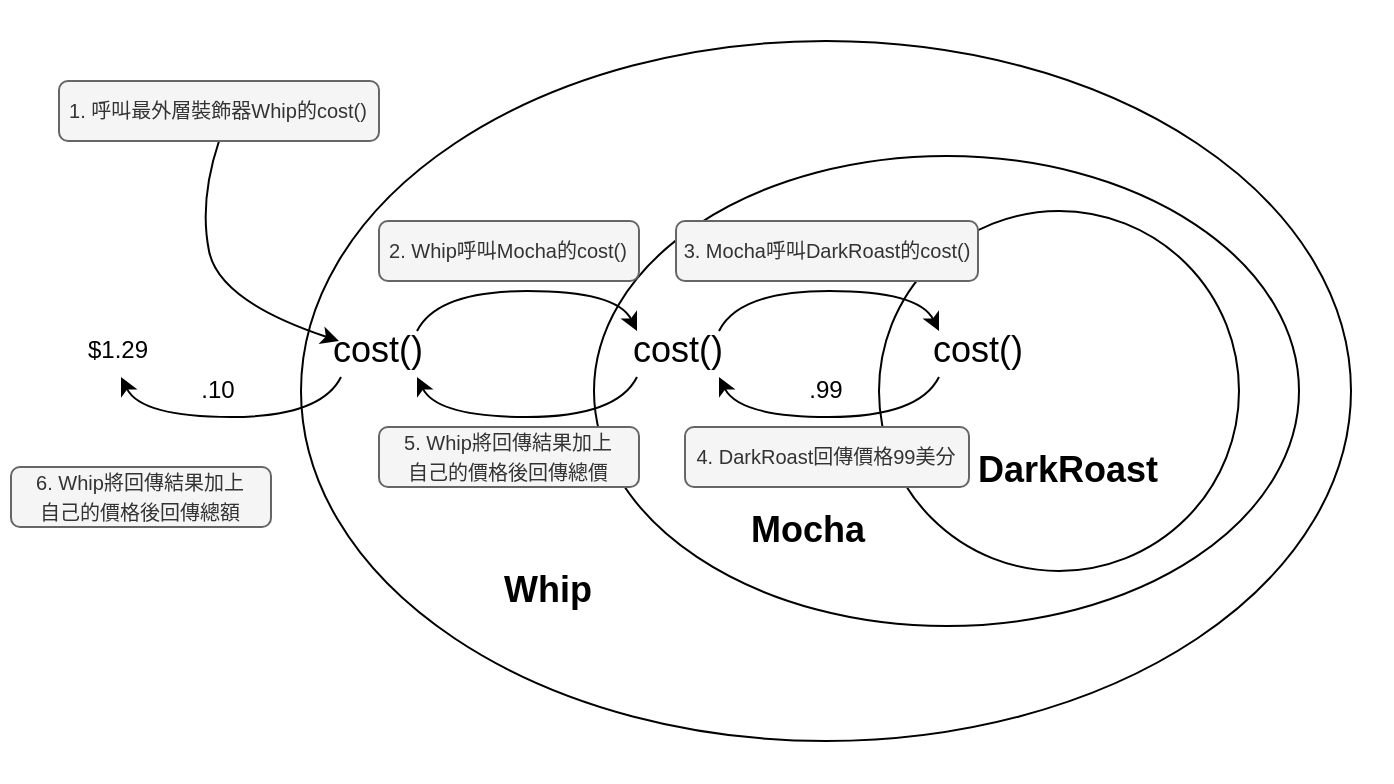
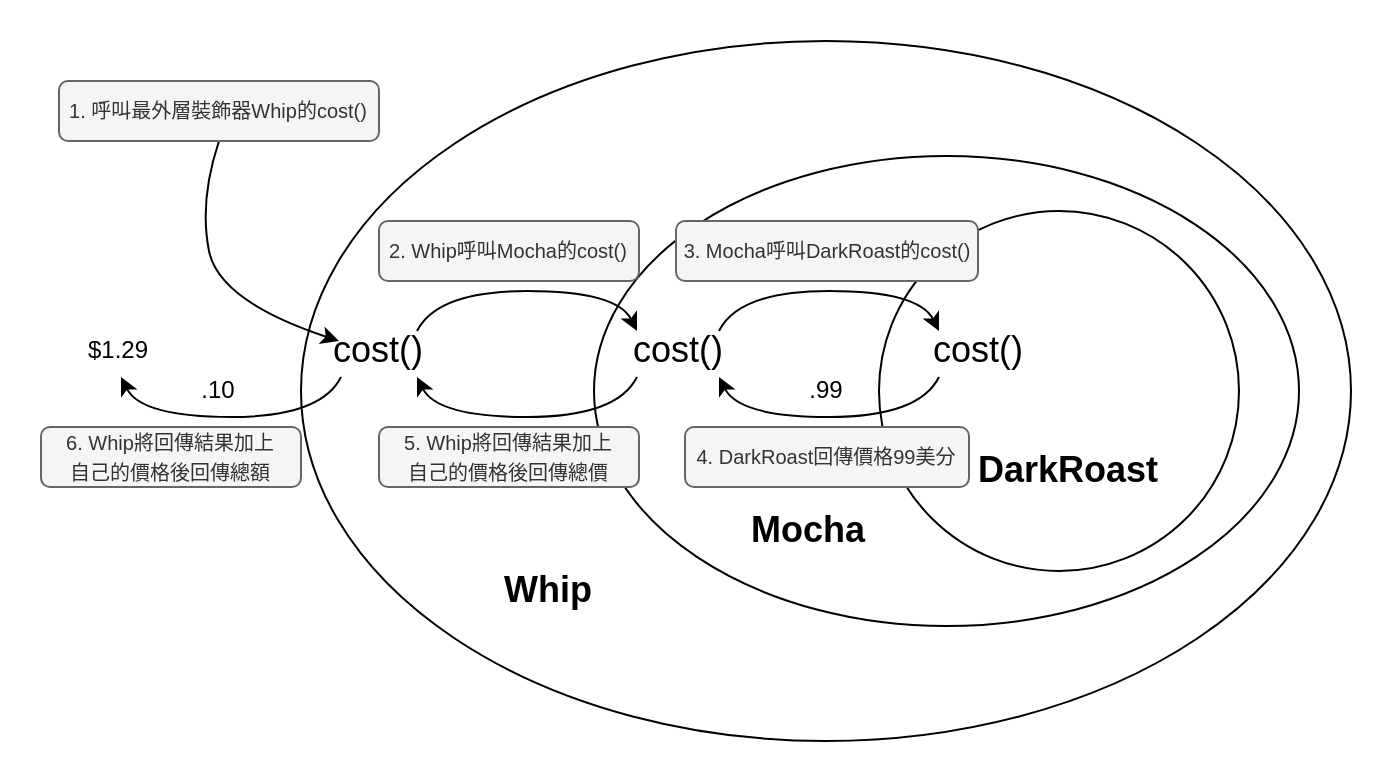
(141, 497) -> (171, 457)
